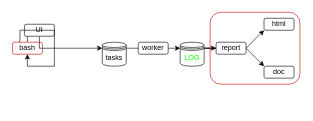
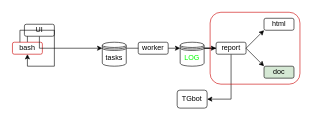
(279, 72) -> (279, 72)
none -> (192, 99)
none -> (212, 99)
